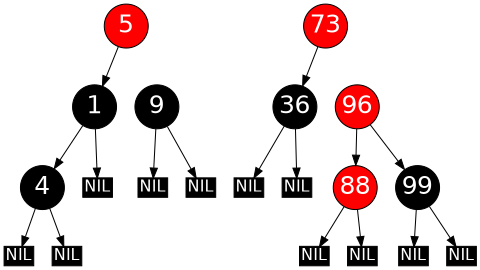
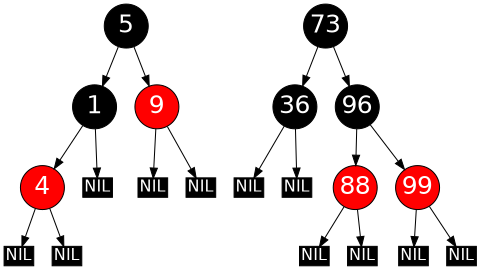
(126, 26) -> (126, 26)
(326, 26) -> (326, 26)
none -> (140, 62)
none -> (340, 62)
(157, 107) -> (157, 107)
(357, 107) -> (357, 107)
(42, 188) -> (42, 188)
(418, 188) -> (418, 188)
